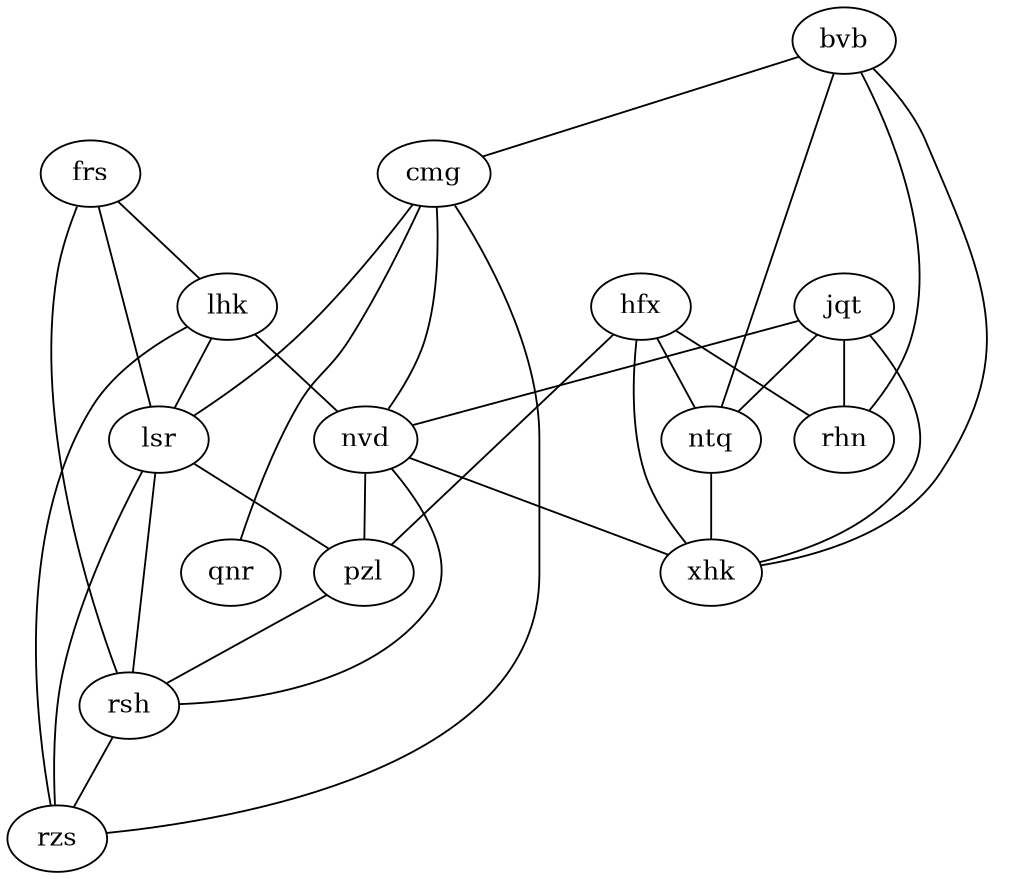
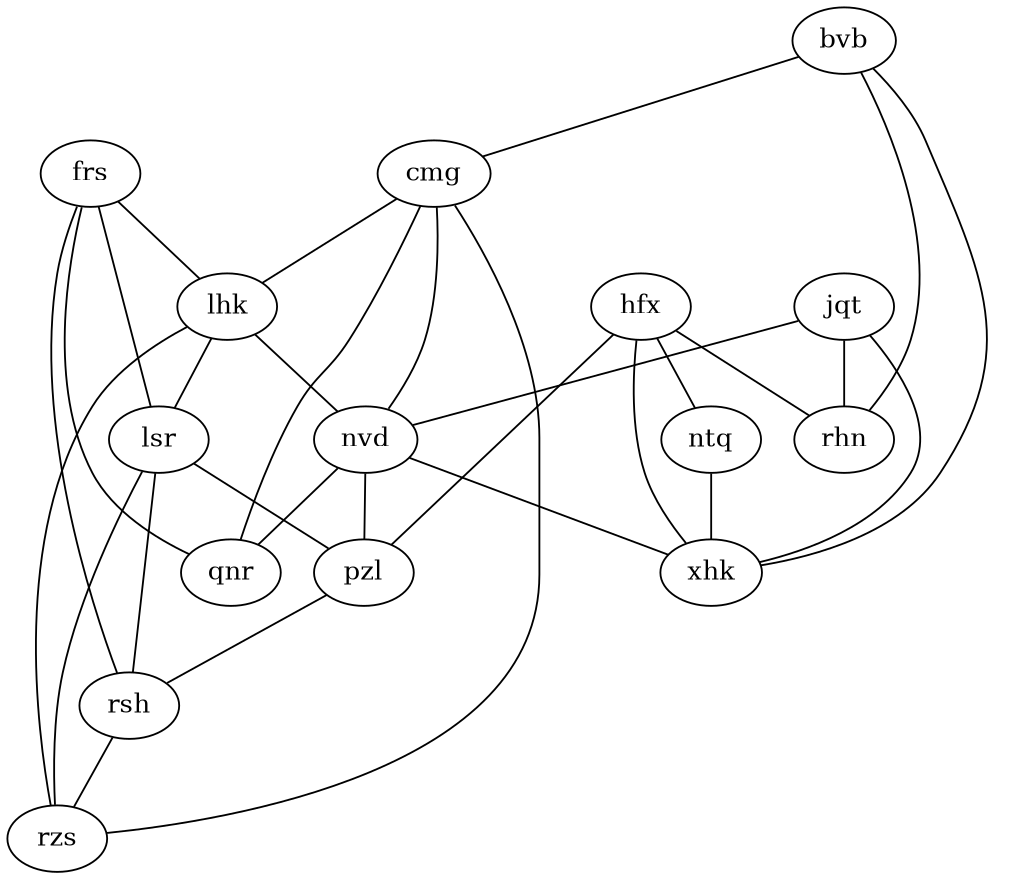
(778, 240) -> none
(313, 321) -> (329, 241)
(778, 373) -> none
none -> (70, 405)
(385, 648) -> (298, 506)
